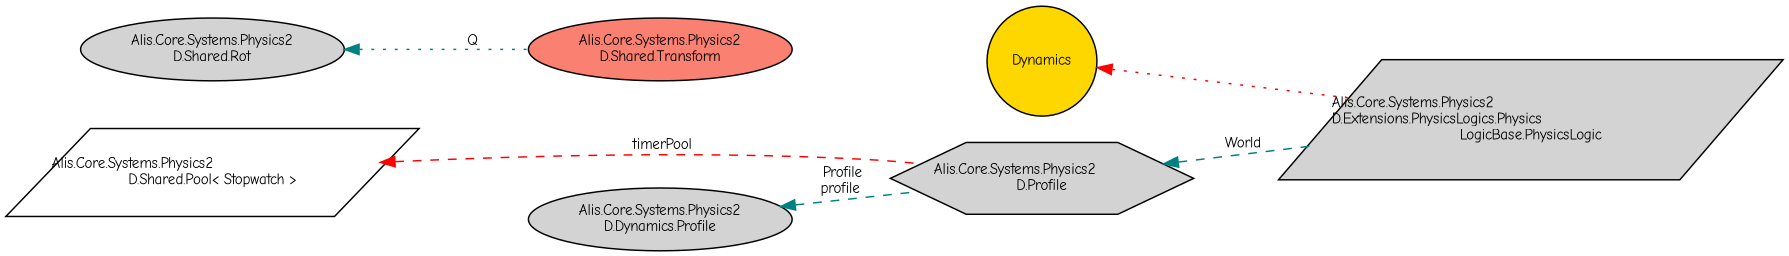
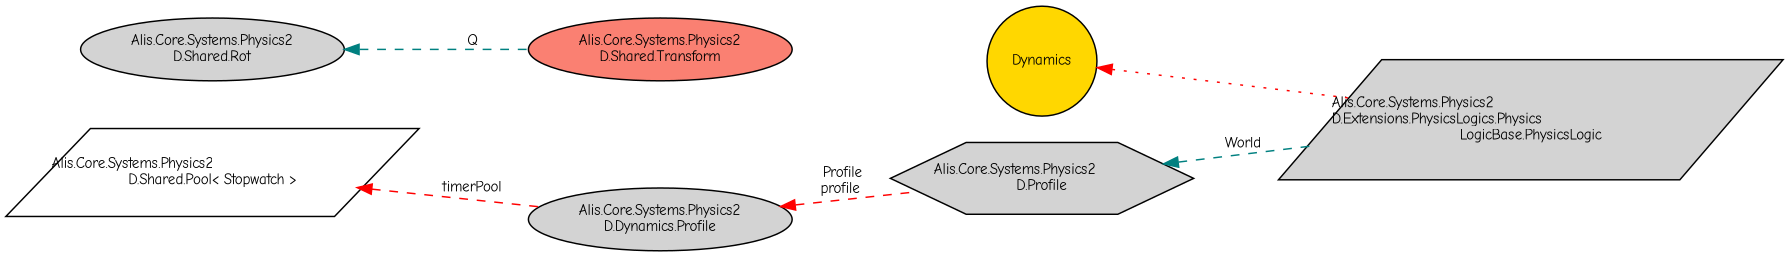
(444, 49) -> (444, 49)
(658, 155) -> (456, 198)
(857, 198) -> (857, 198)
